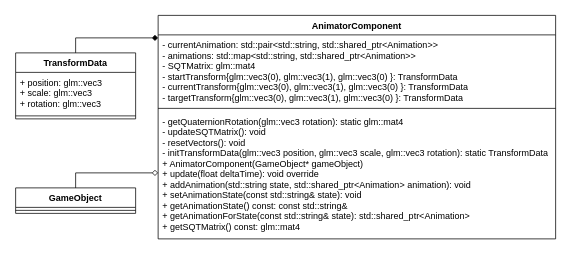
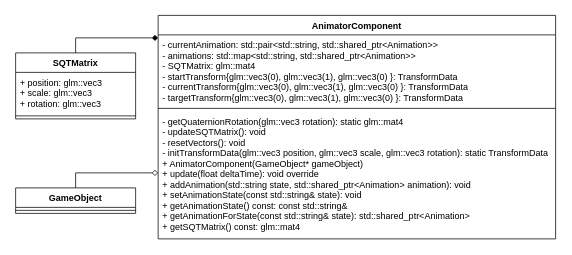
(75, 63) -> (75, 63)
